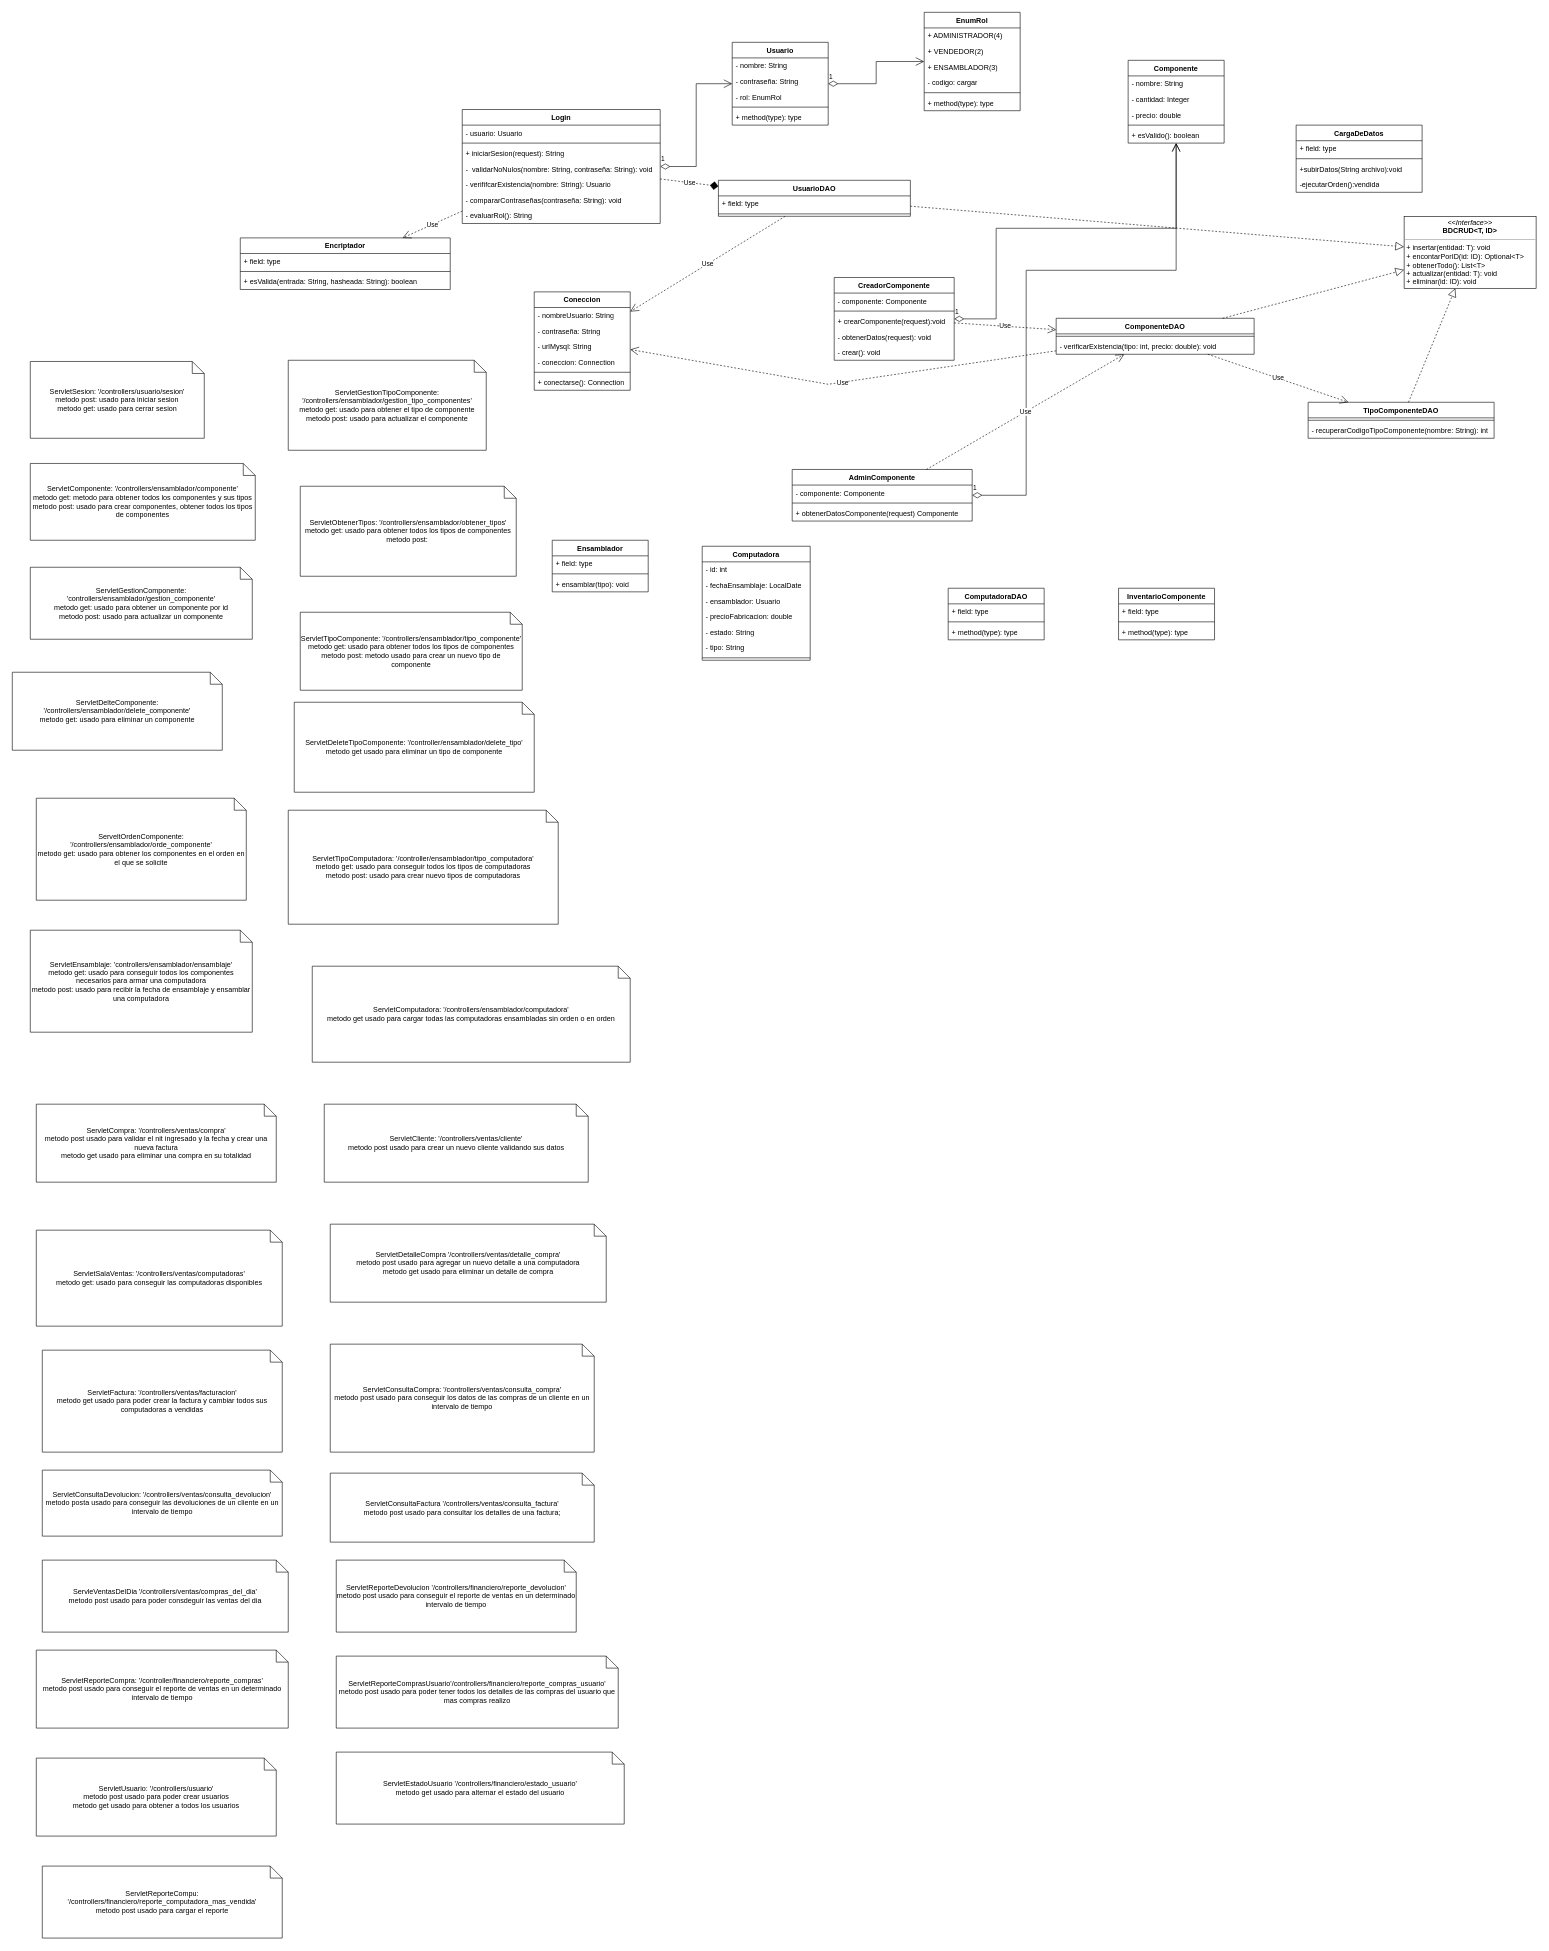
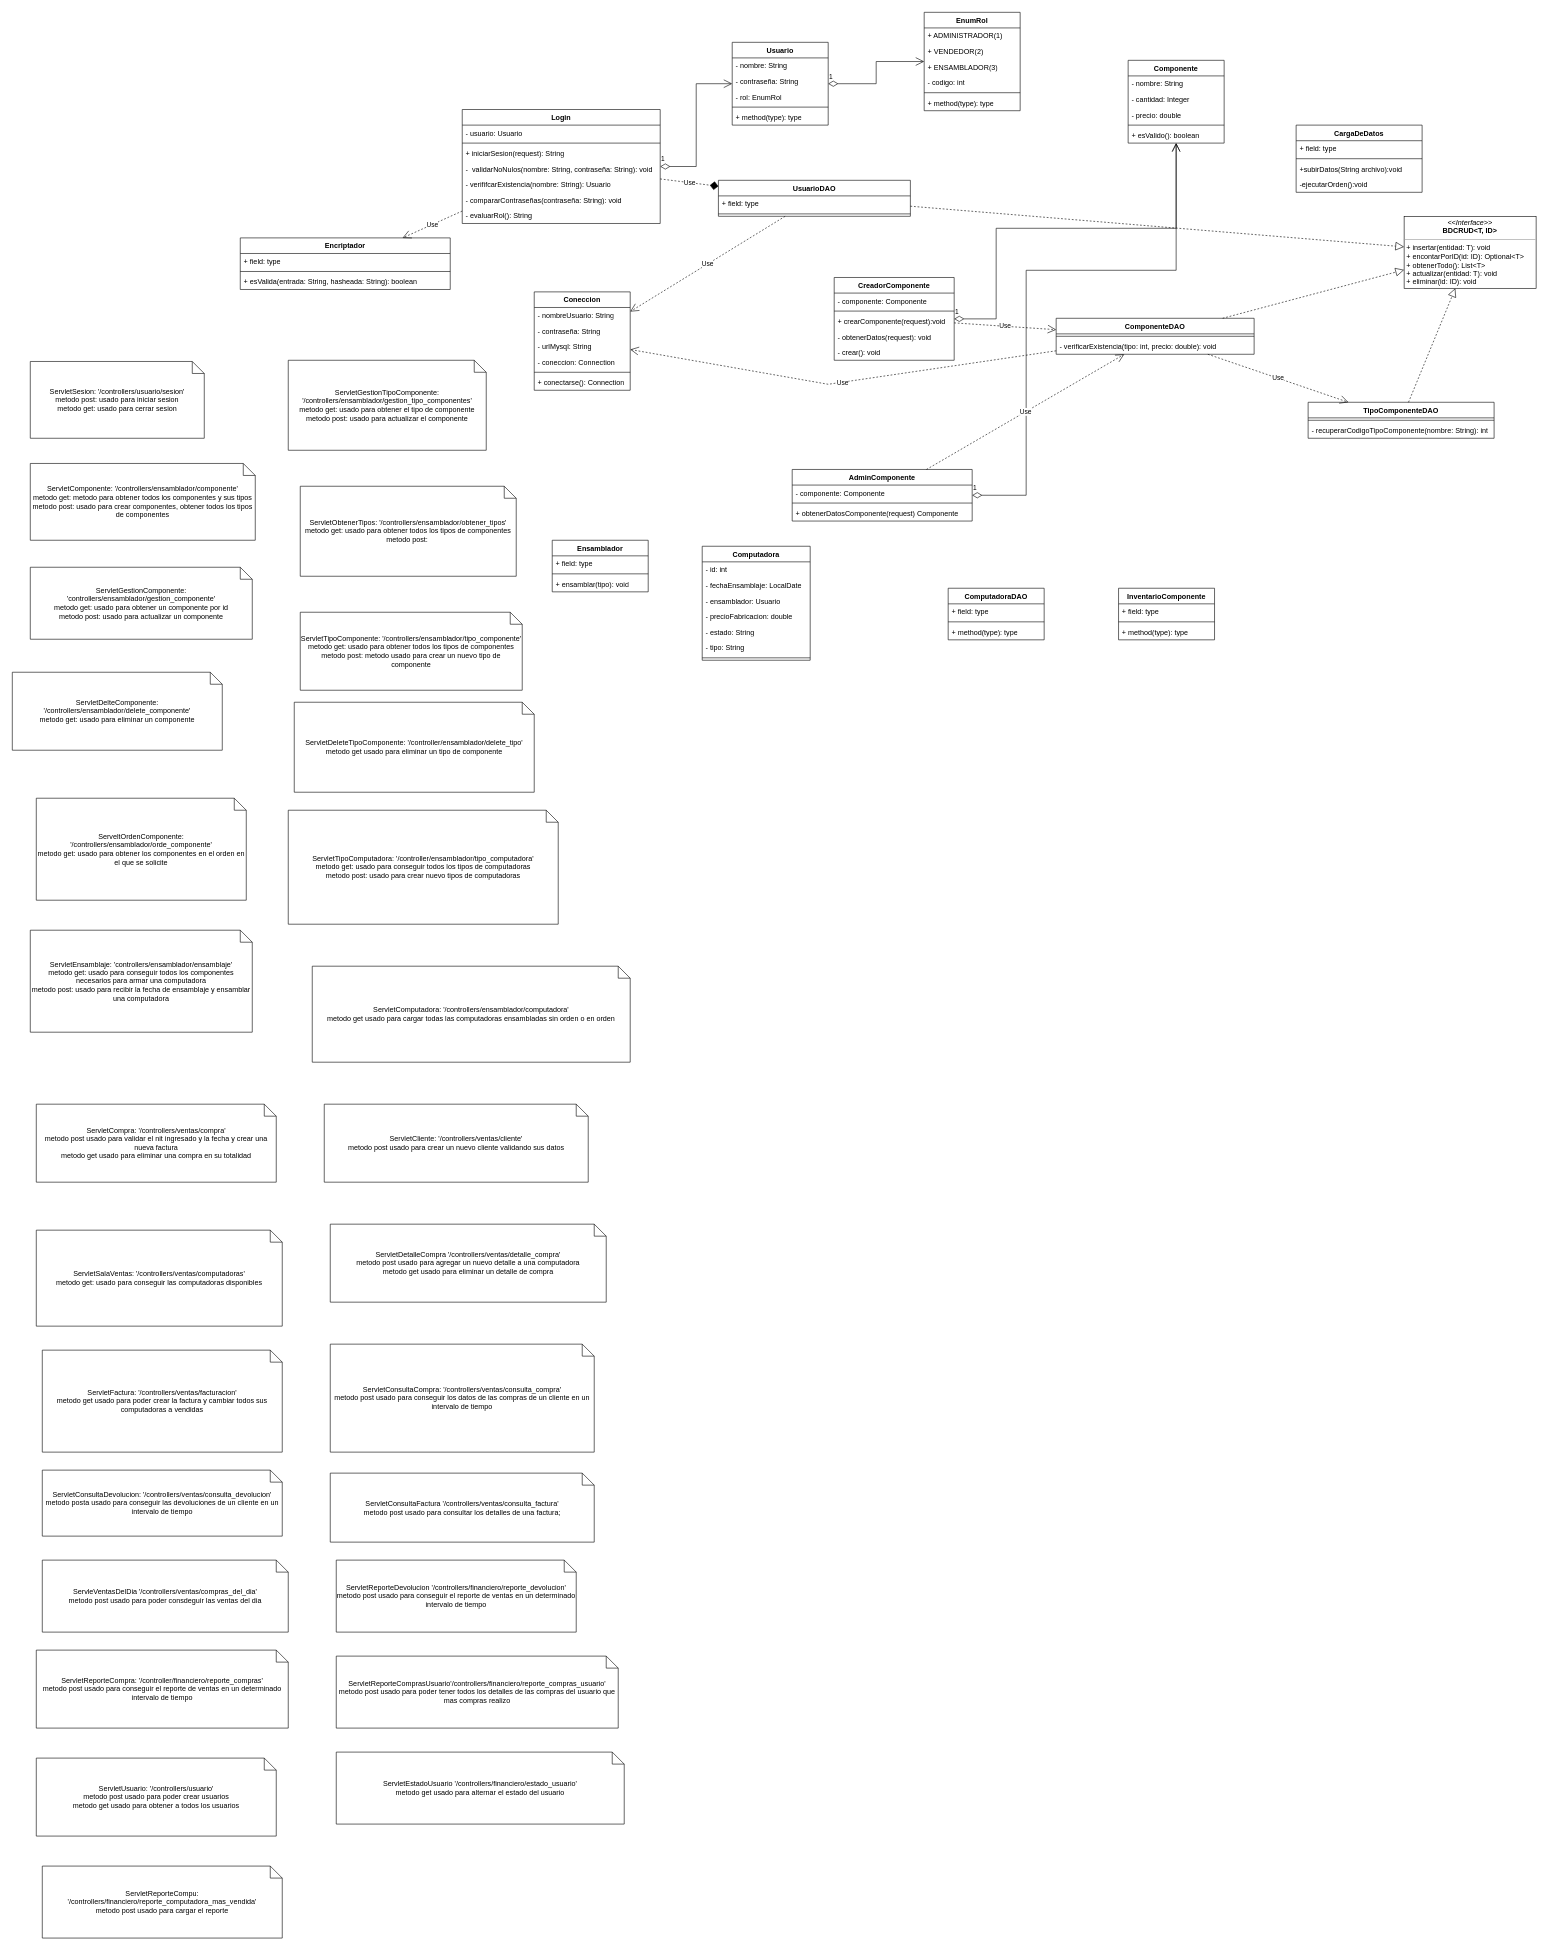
(963, 36) -> (963, 36)
(956, 83) -> (949, 83)
(1346, 185) -> (1340, 185)
